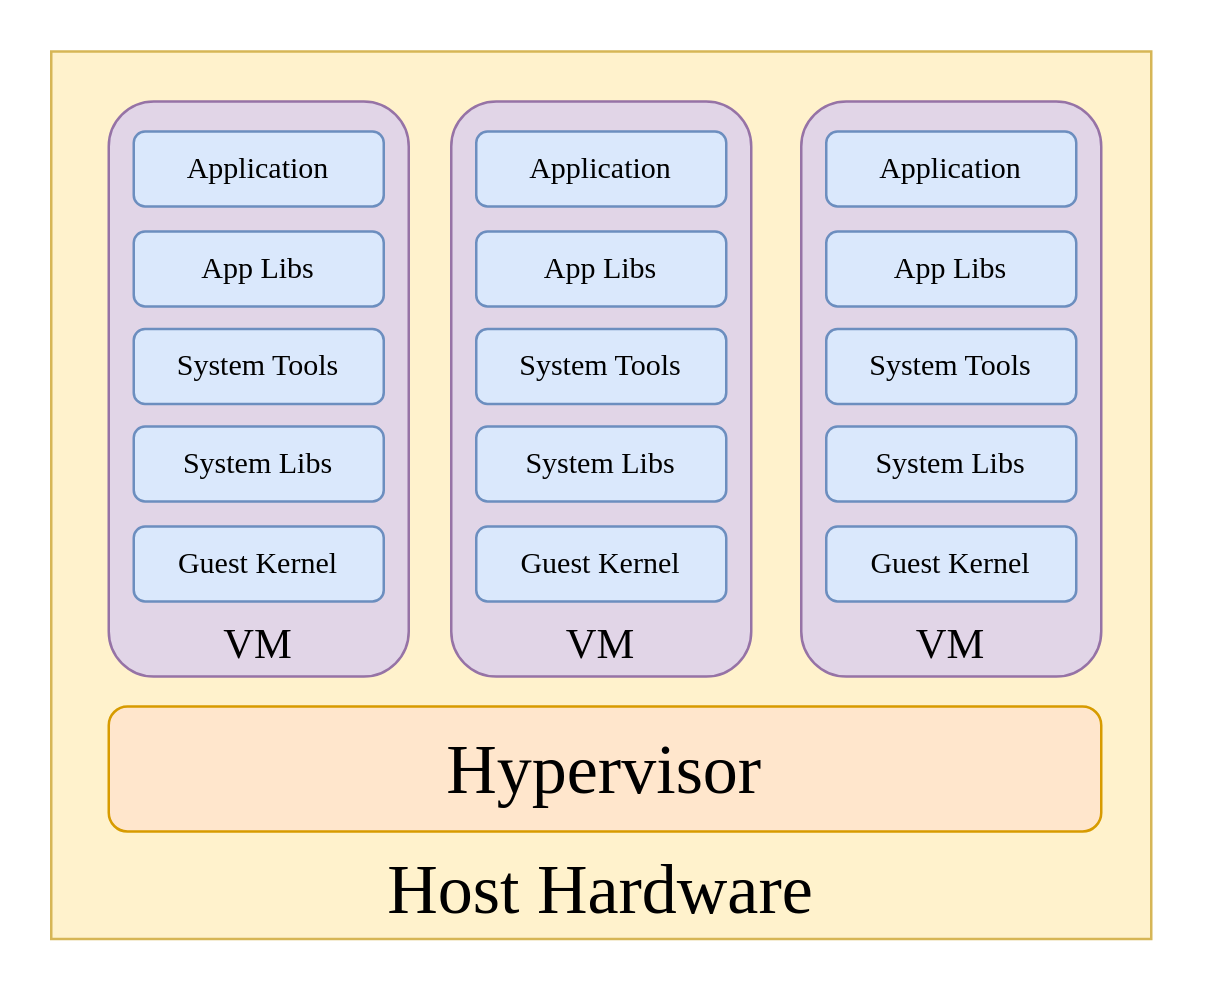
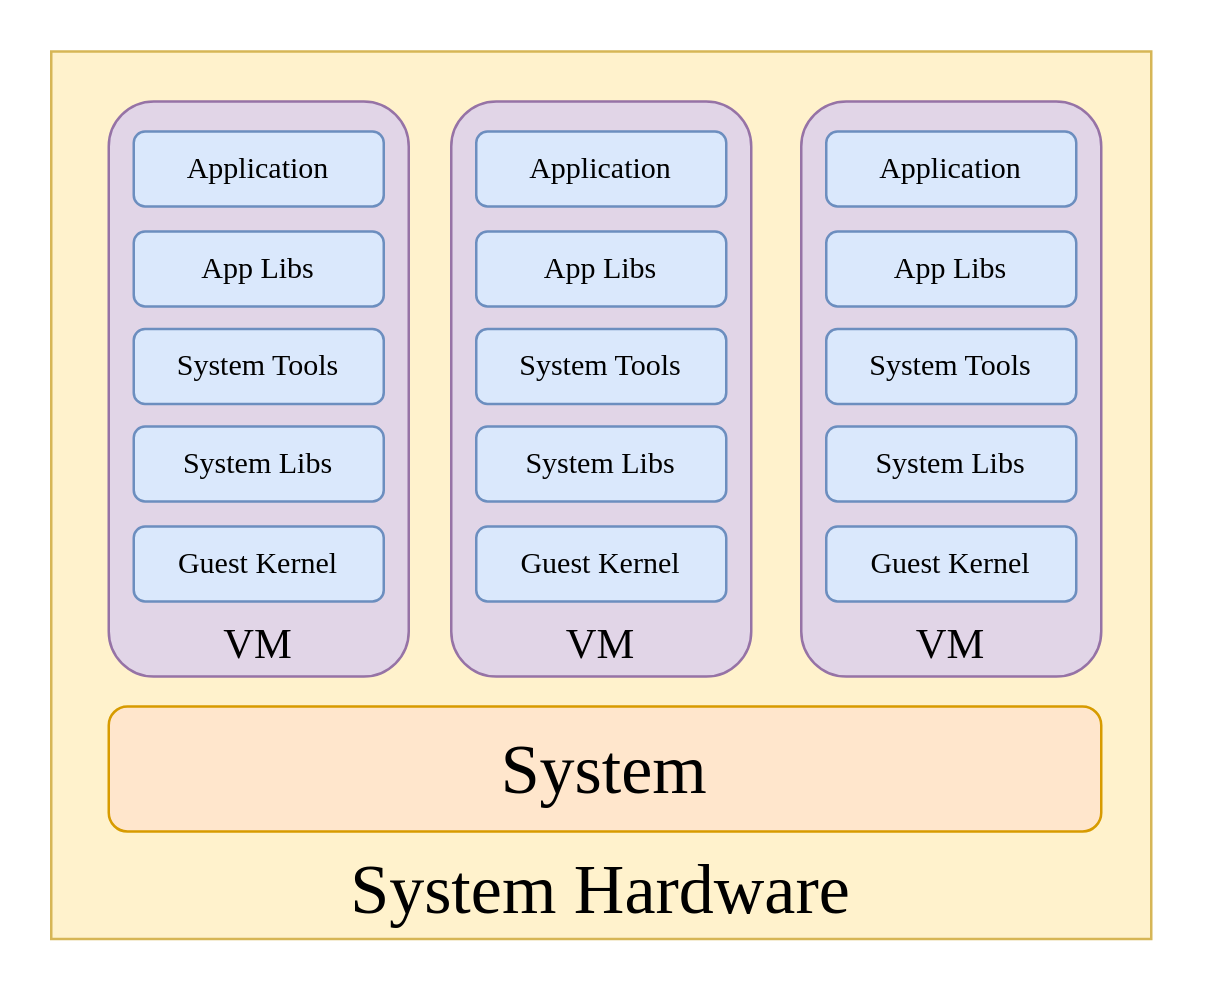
(605, 769) -> (605, 769)
(601, 913) -> (601, 913)
